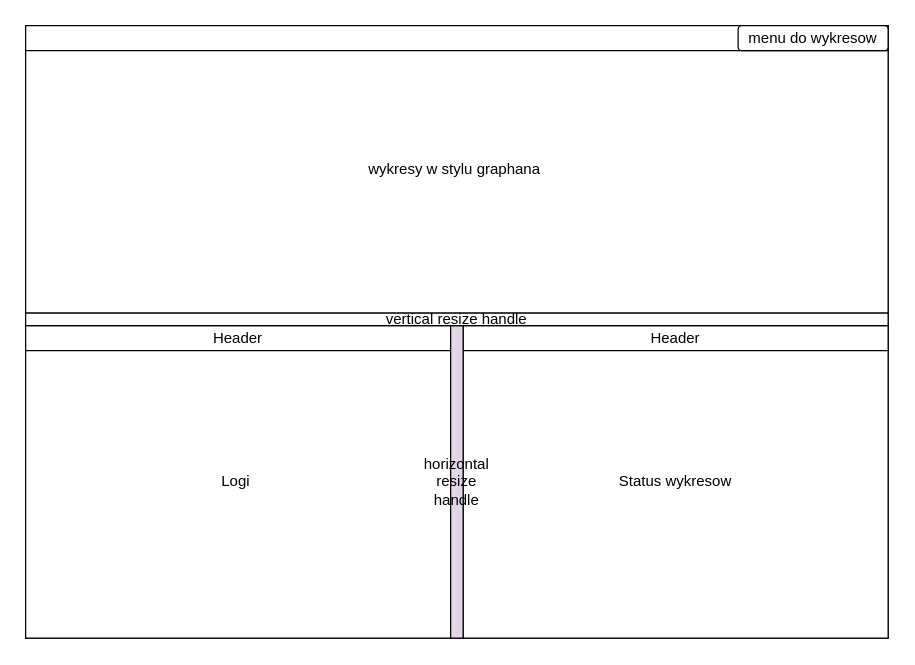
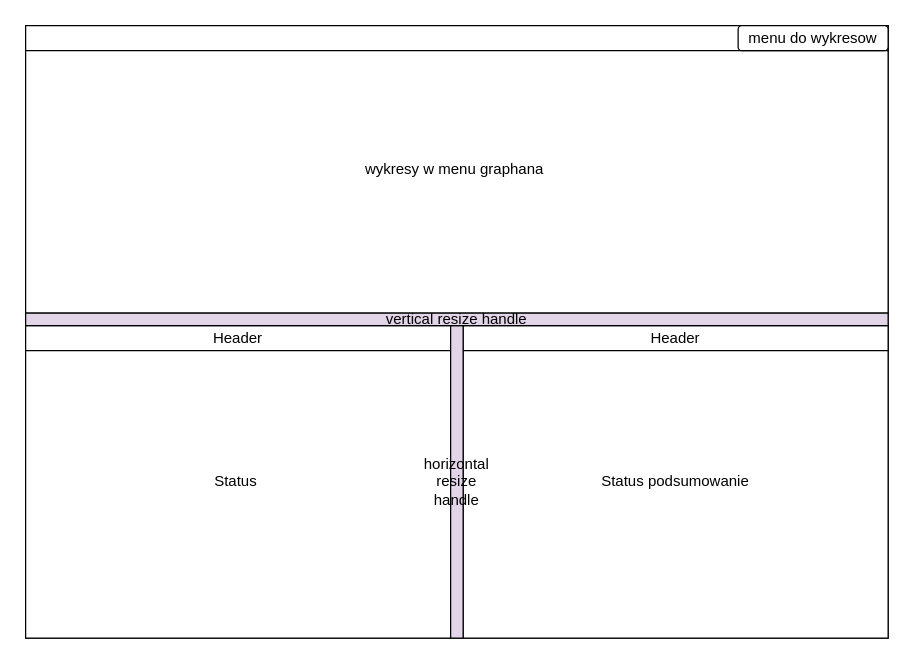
(457, 169) -> (457, 169)
(457, 319) -> (457, 319)
(238, 482) -> (238, 482)
(676, 482) -> (676, 482)
